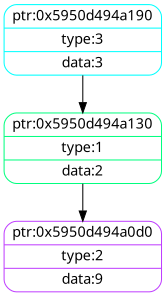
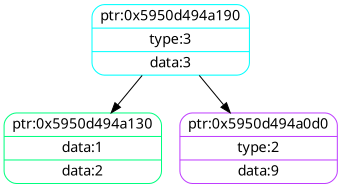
(83, 148) -> (83, 148)
(83, 197) -> (211, 90)
